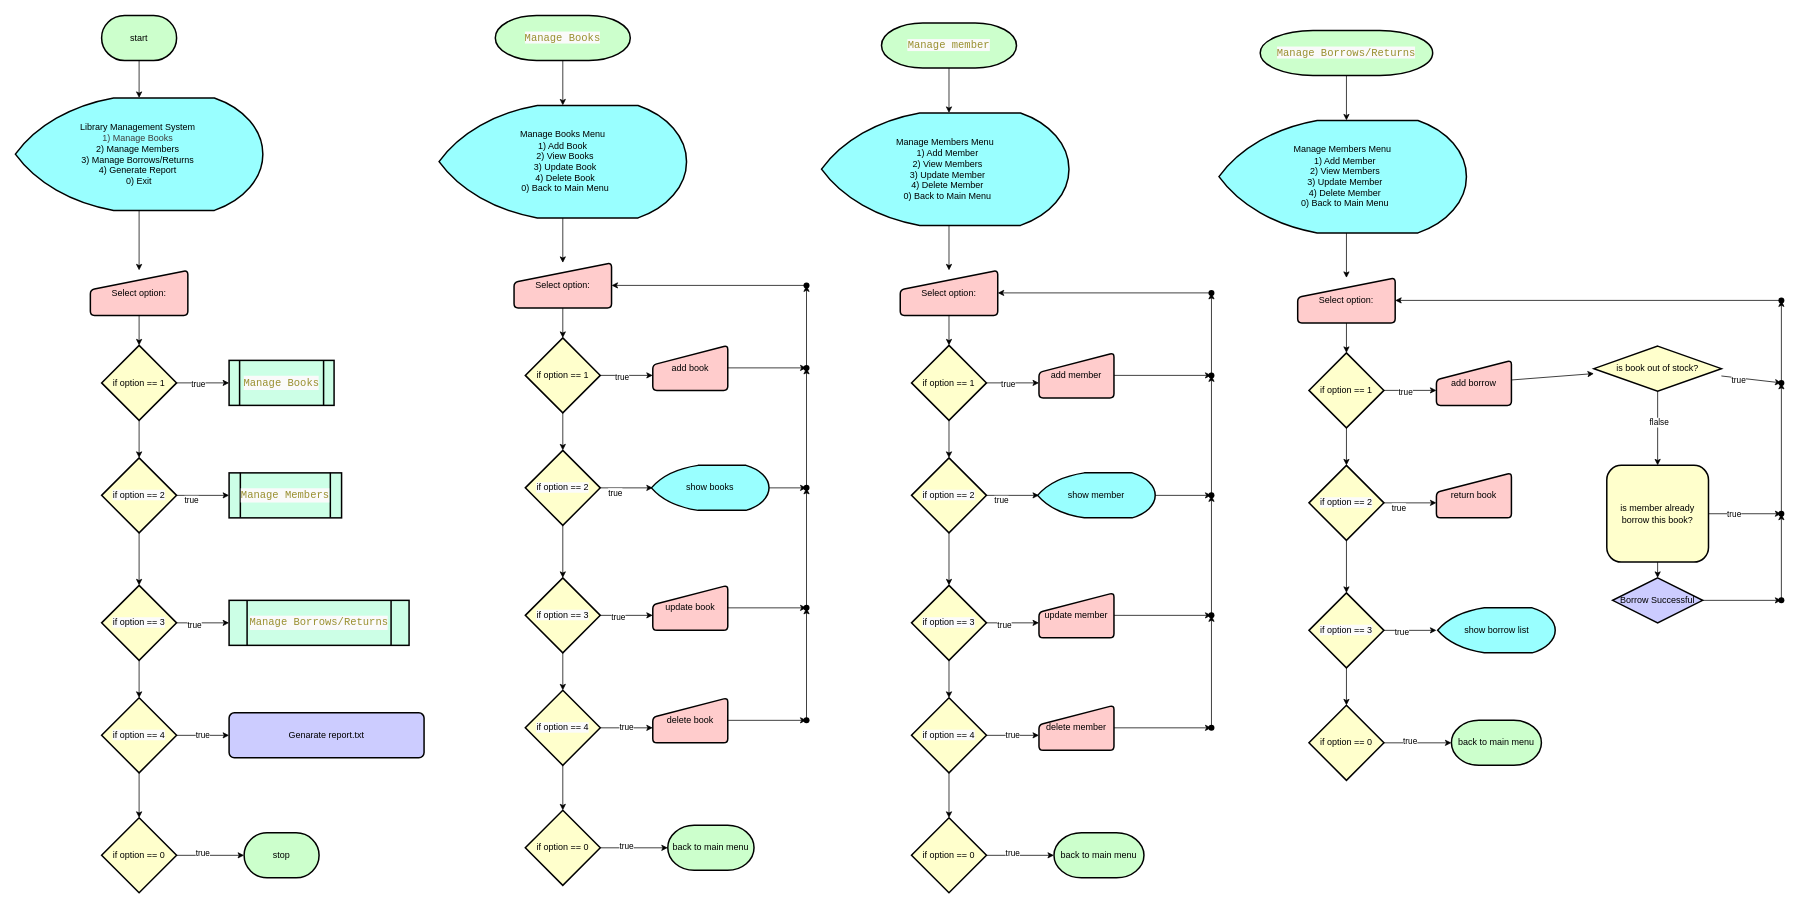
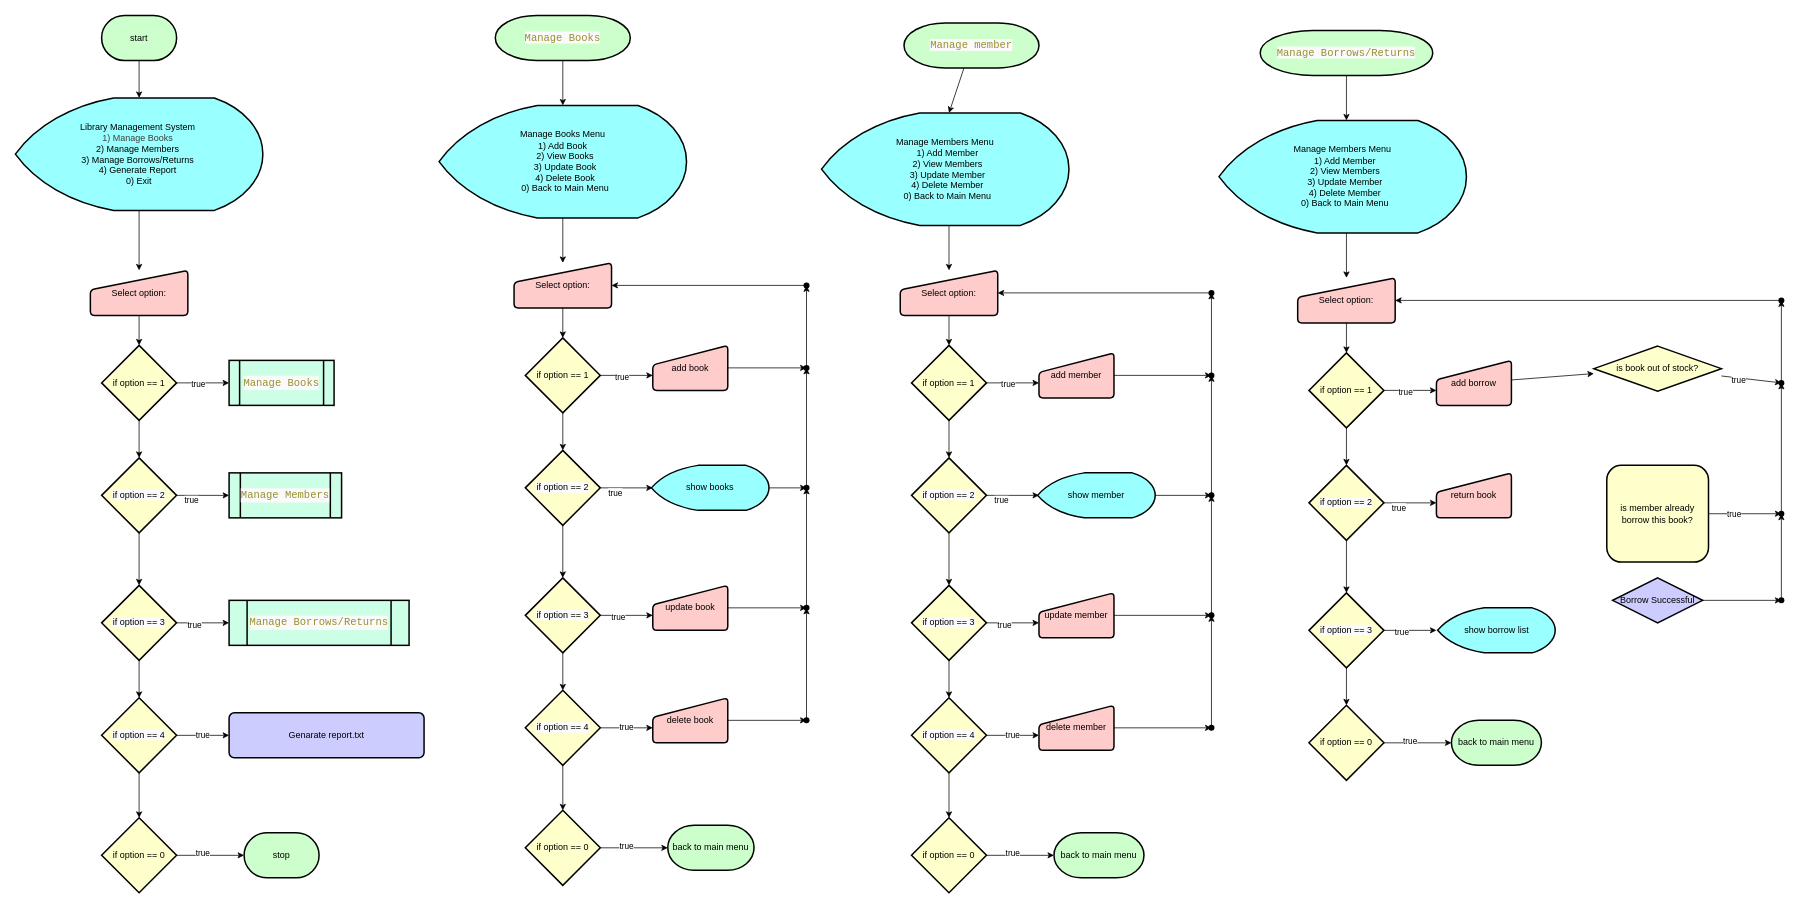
(949, 45) -> (972, 45)
(1658, 425) -> none
(1658, 568) -> none
